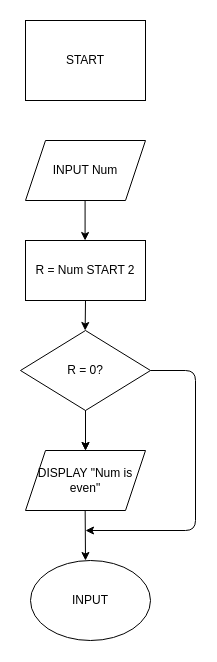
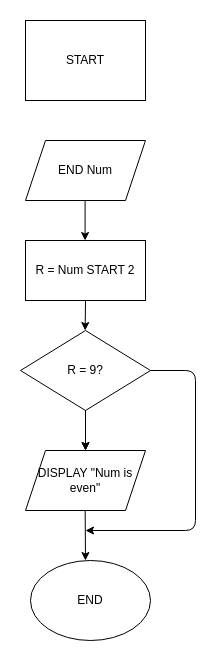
(86, 171) -> (86, 171)
(86, 371) -> (86, 371)
(91, 601) -> (91, 601)
